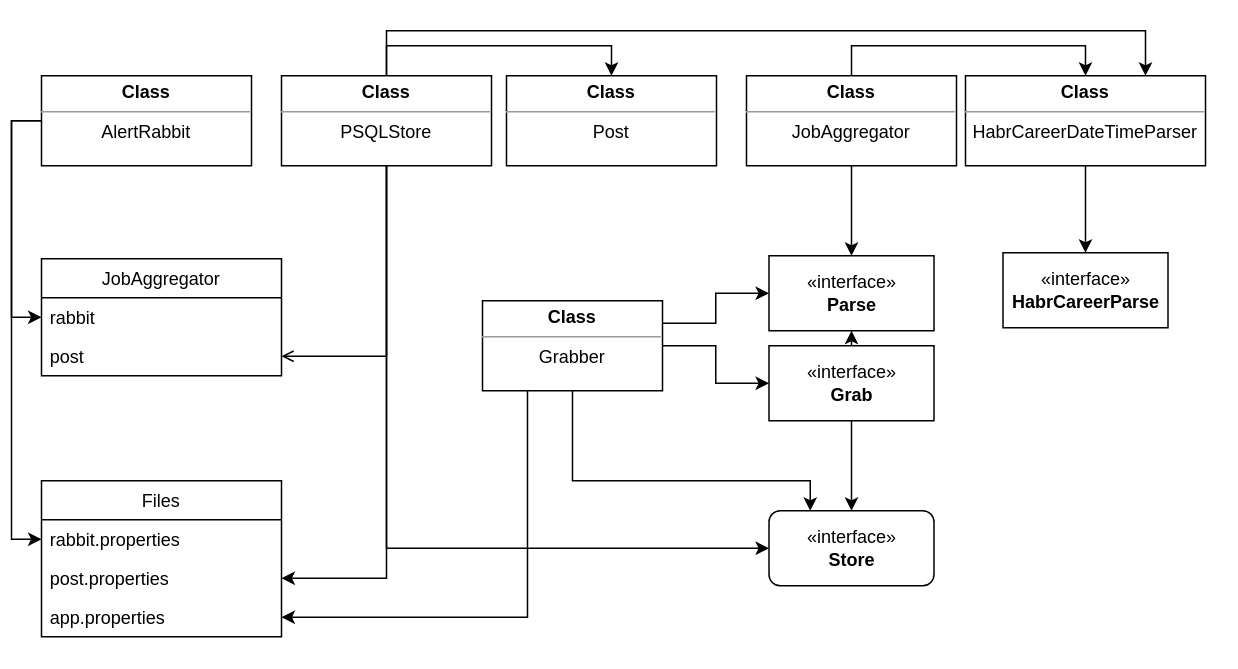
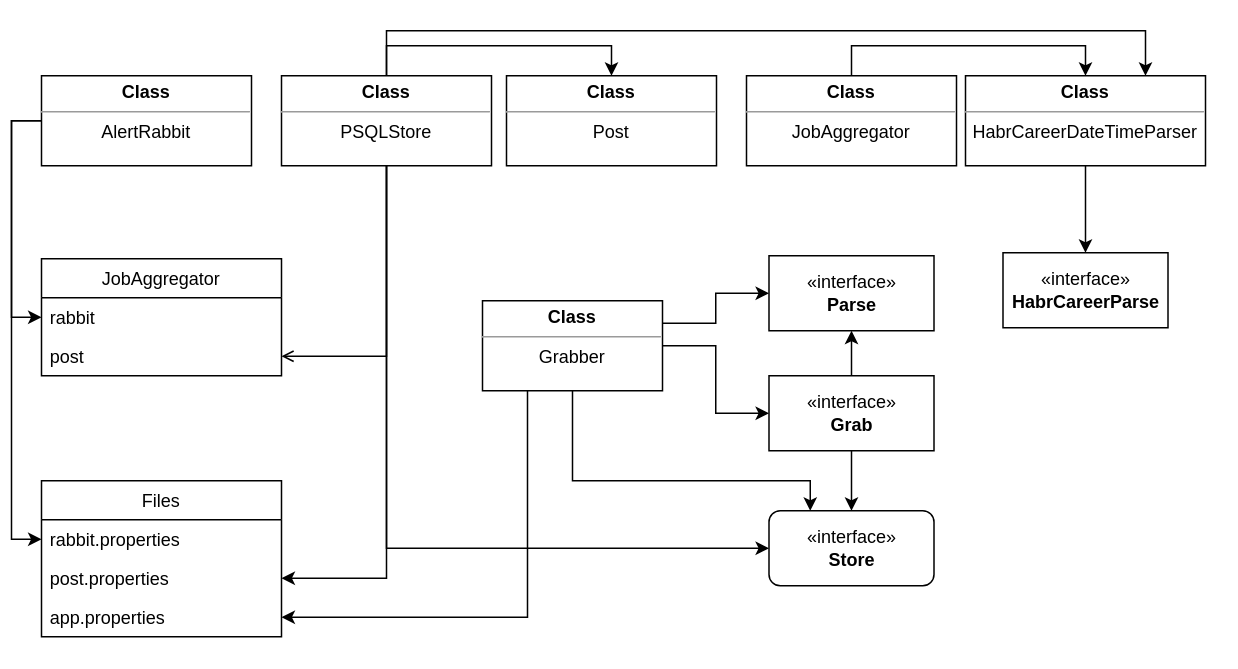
(851, 206) -> none
(851, 383) -> (851, 413)
